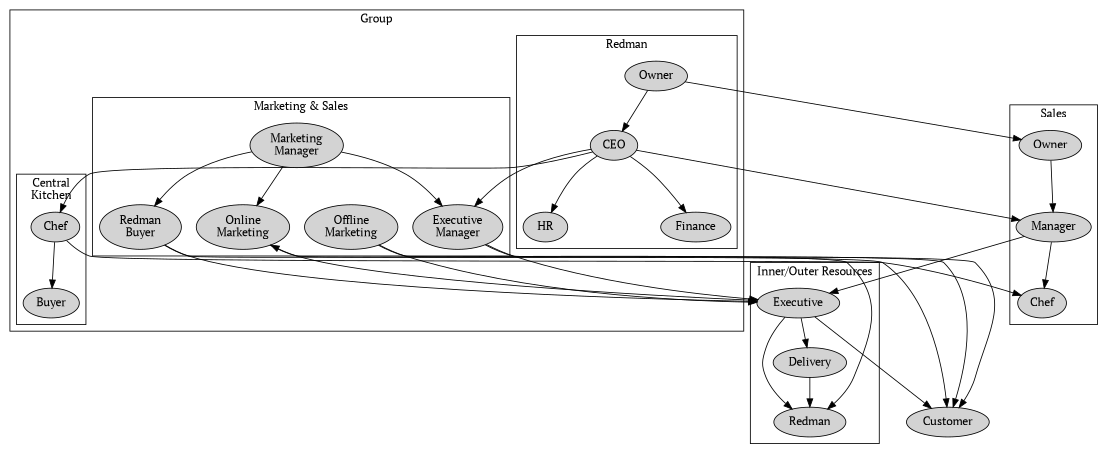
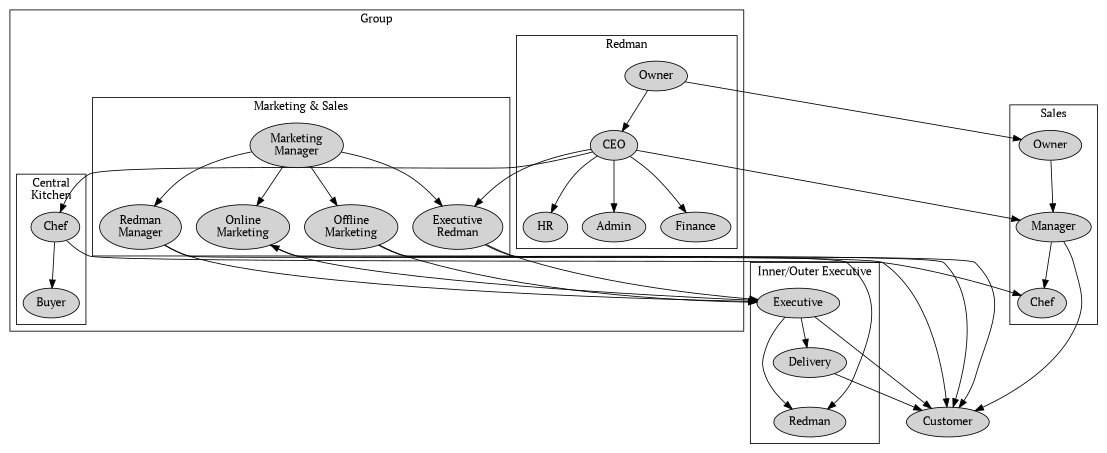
none -> (321, 183)
(140, 227) -> (140, 227)
(458, 227) -> (458, 227)
none -> (614, 227)
(959, 255) -> (1067, 342)
(815, 272) -> (815, 272)
(810, 388) -> (872, 390)
